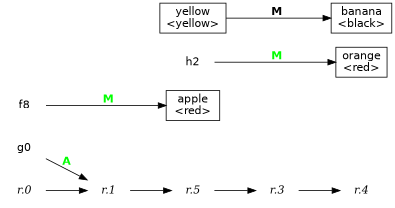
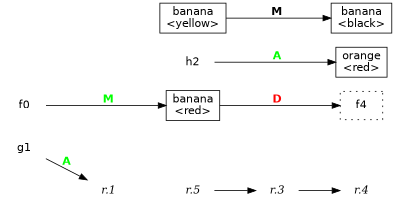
(193, 18) -> (193, 18)
(277, 56) -> (277, 56)
(24, 106) -> (24, 106)
(193, 106) -> (193, 106)
none -> (361, 106)
(24, 148) -> (24, 148)
(24, 191) -> none
(147, 191) -> none
